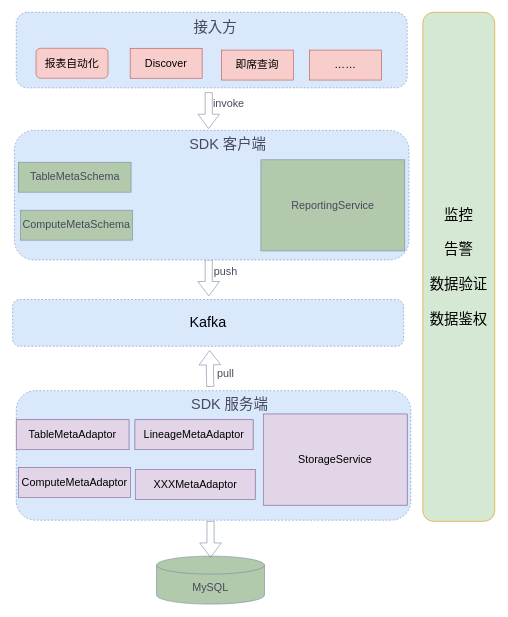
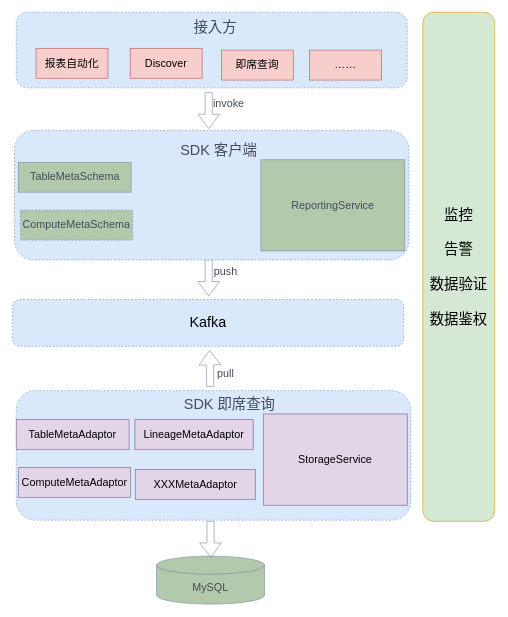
(72, 63) -> (72, 63)
(228, 144) -> (219, 150)
(76, 225) -> (76, 225)
(230, 405) -> (230, 405)
